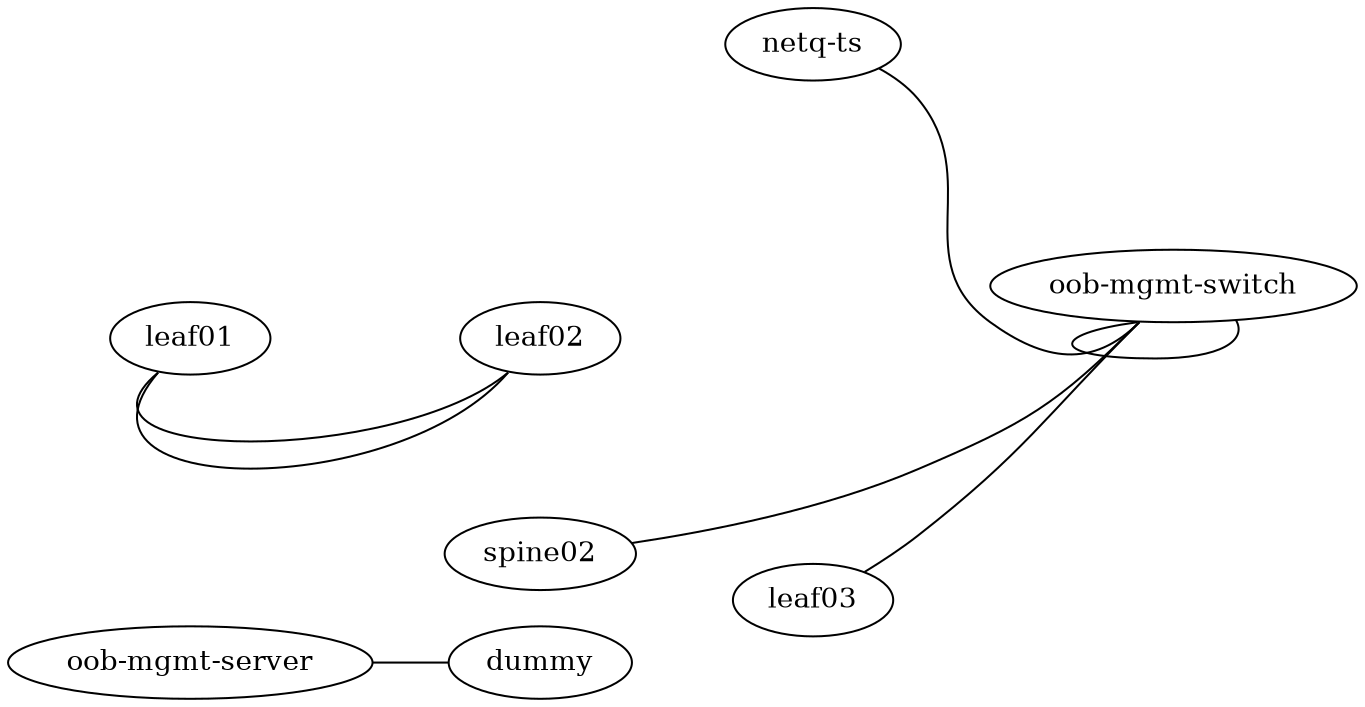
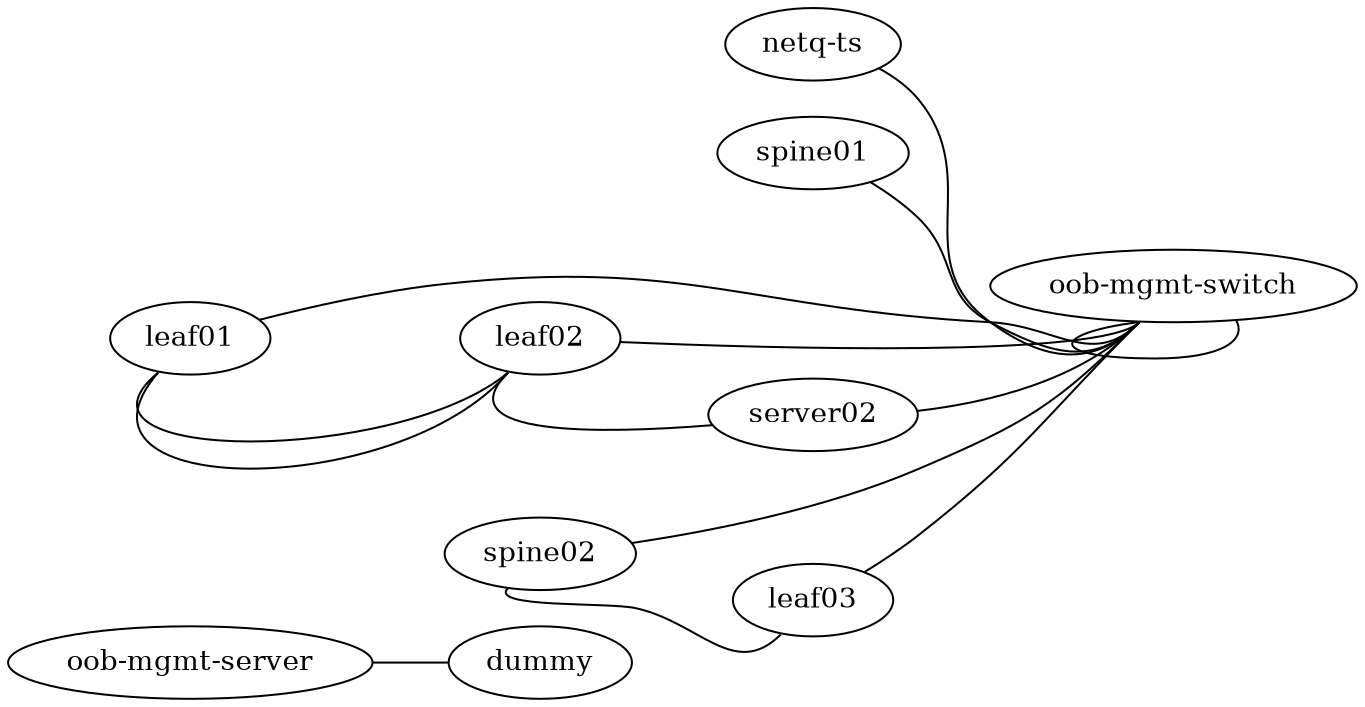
none -> (813, 153)
none -> (703, 287)
none -> (881, 348)
none -> (813, 415)
none -> (646, 611)
